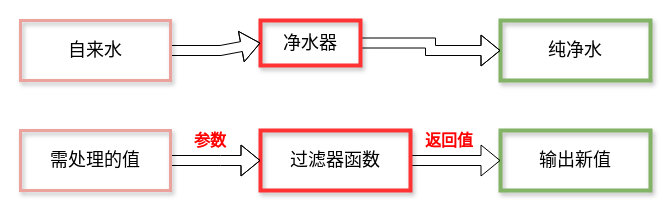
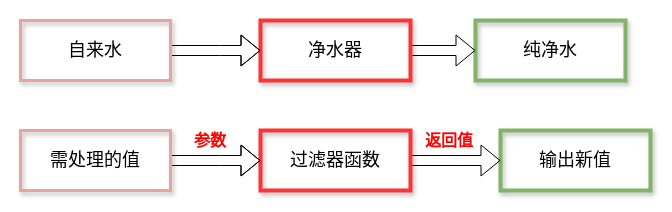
(311, 43) -> (336, 51)
(576, 51) -> (551, 51)
